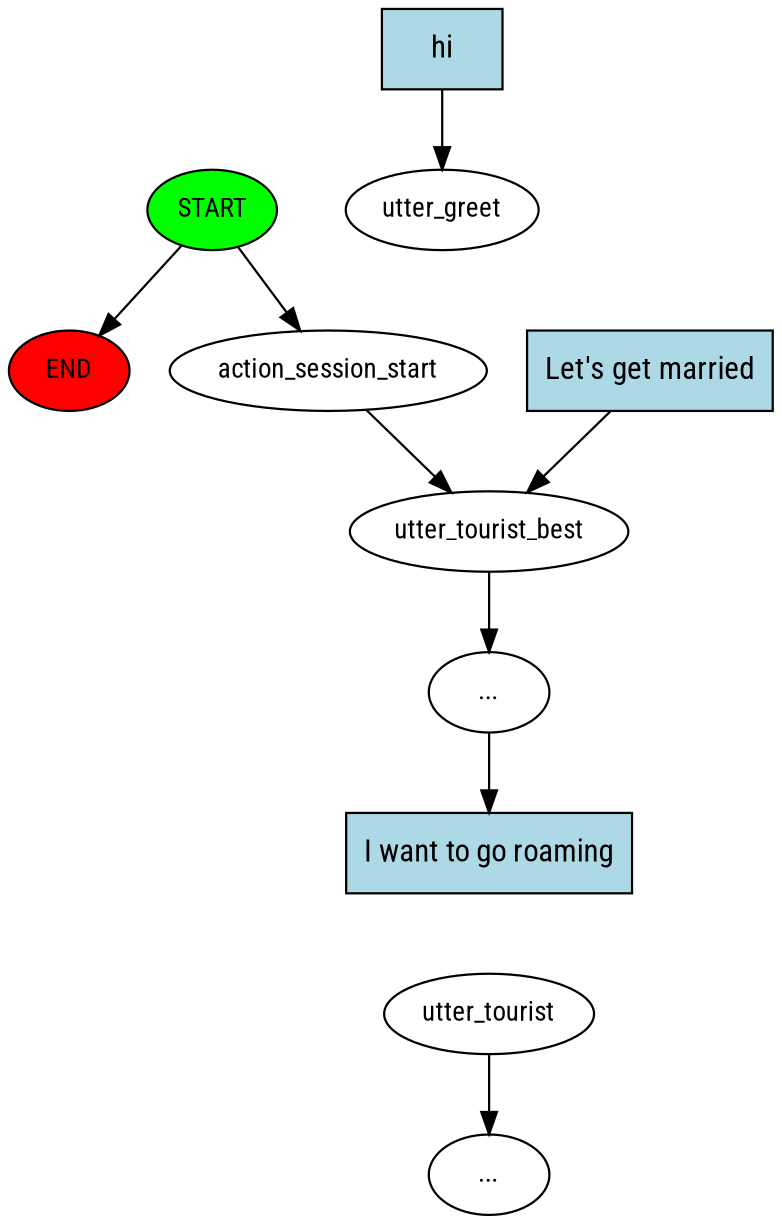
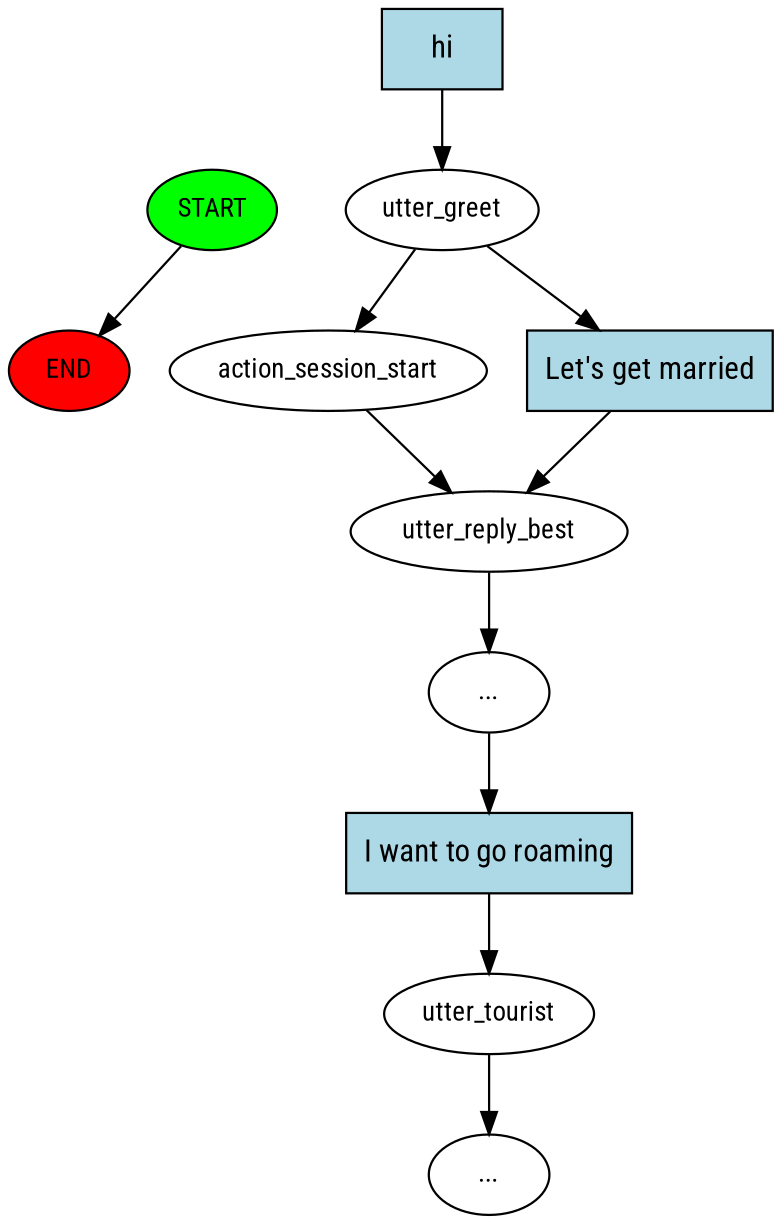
(262, 280) -> (392, 281)
none -> (534, 281)
(489, 532) -> (489, 532)
none -> (489, 923)
